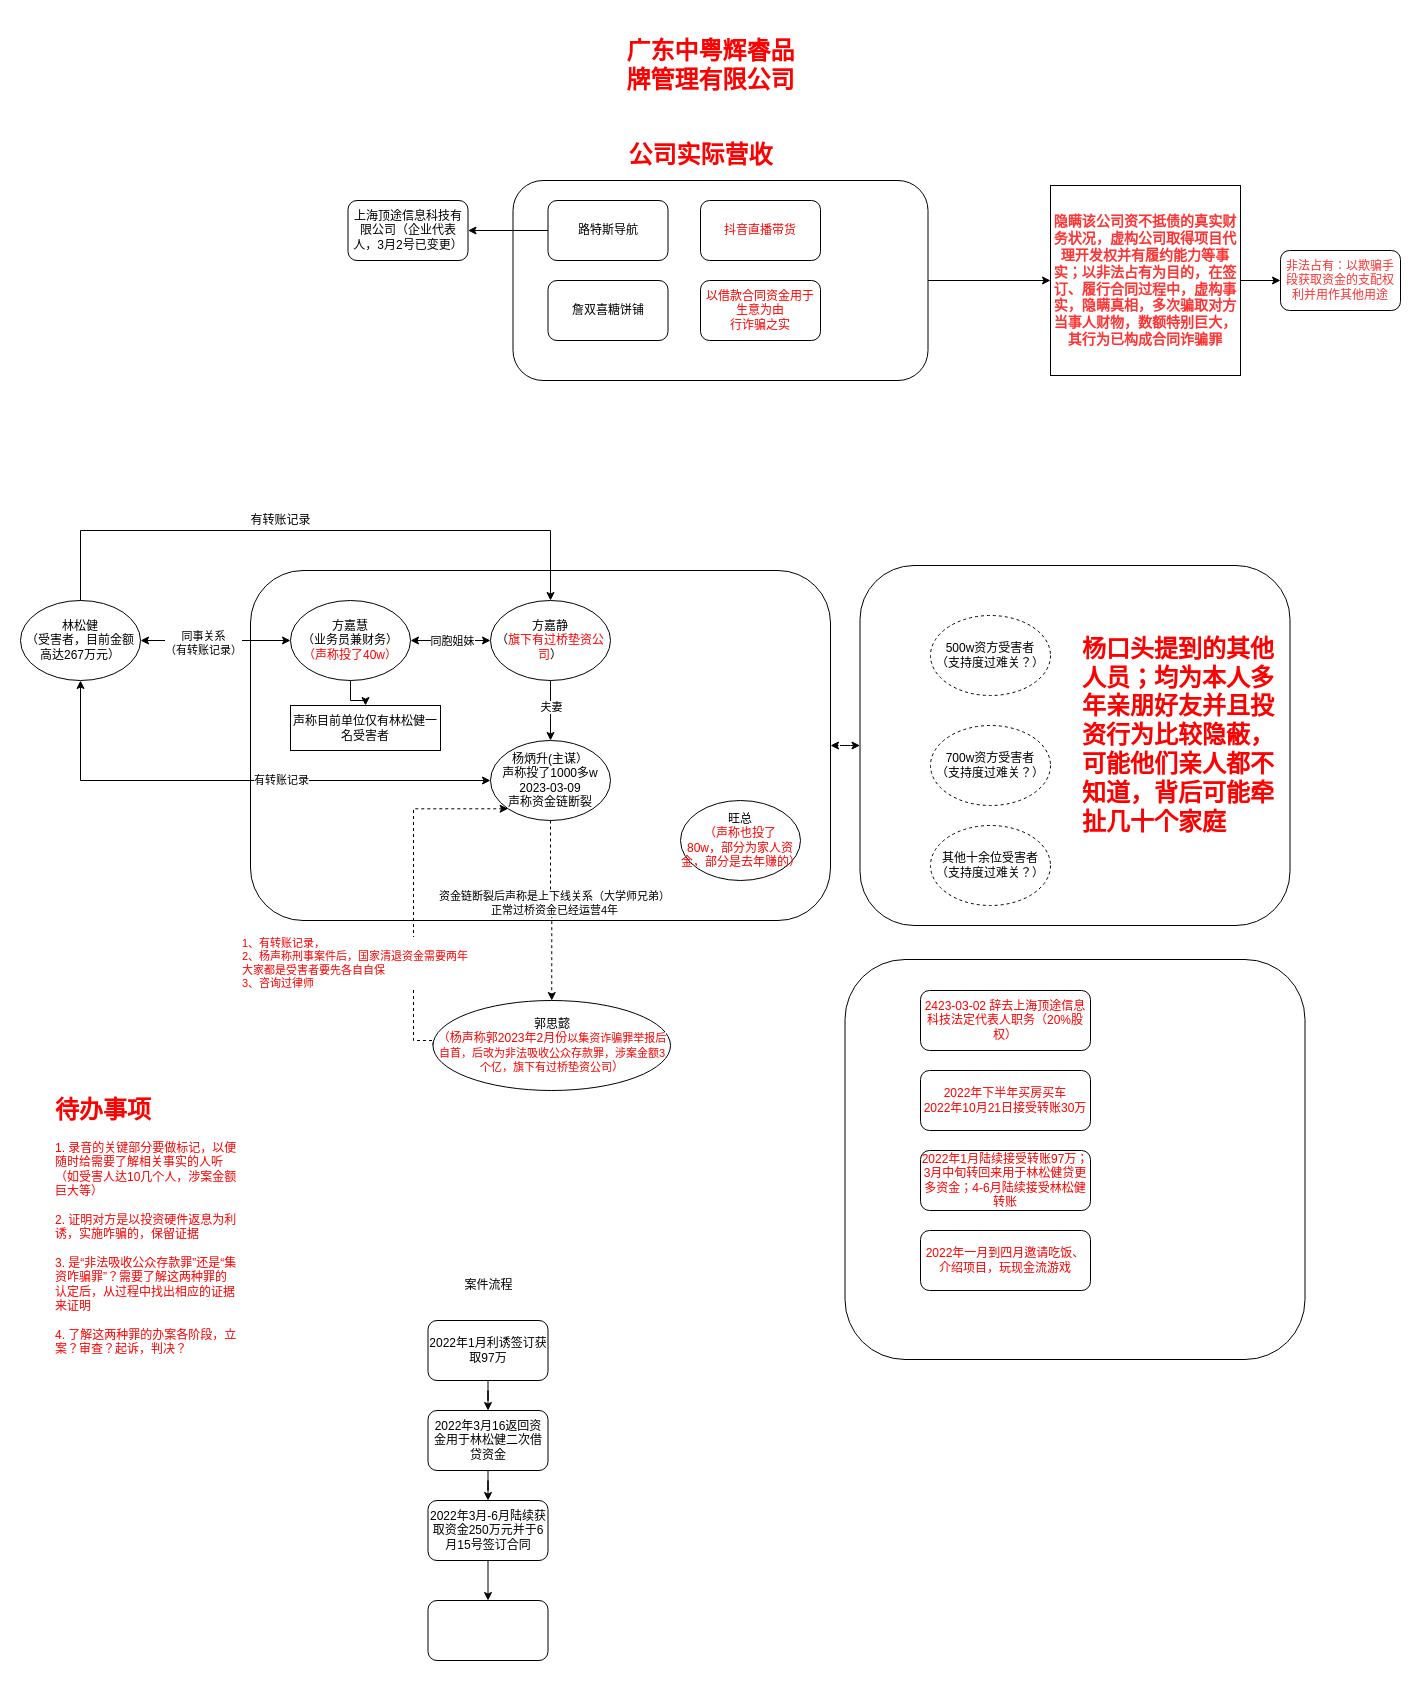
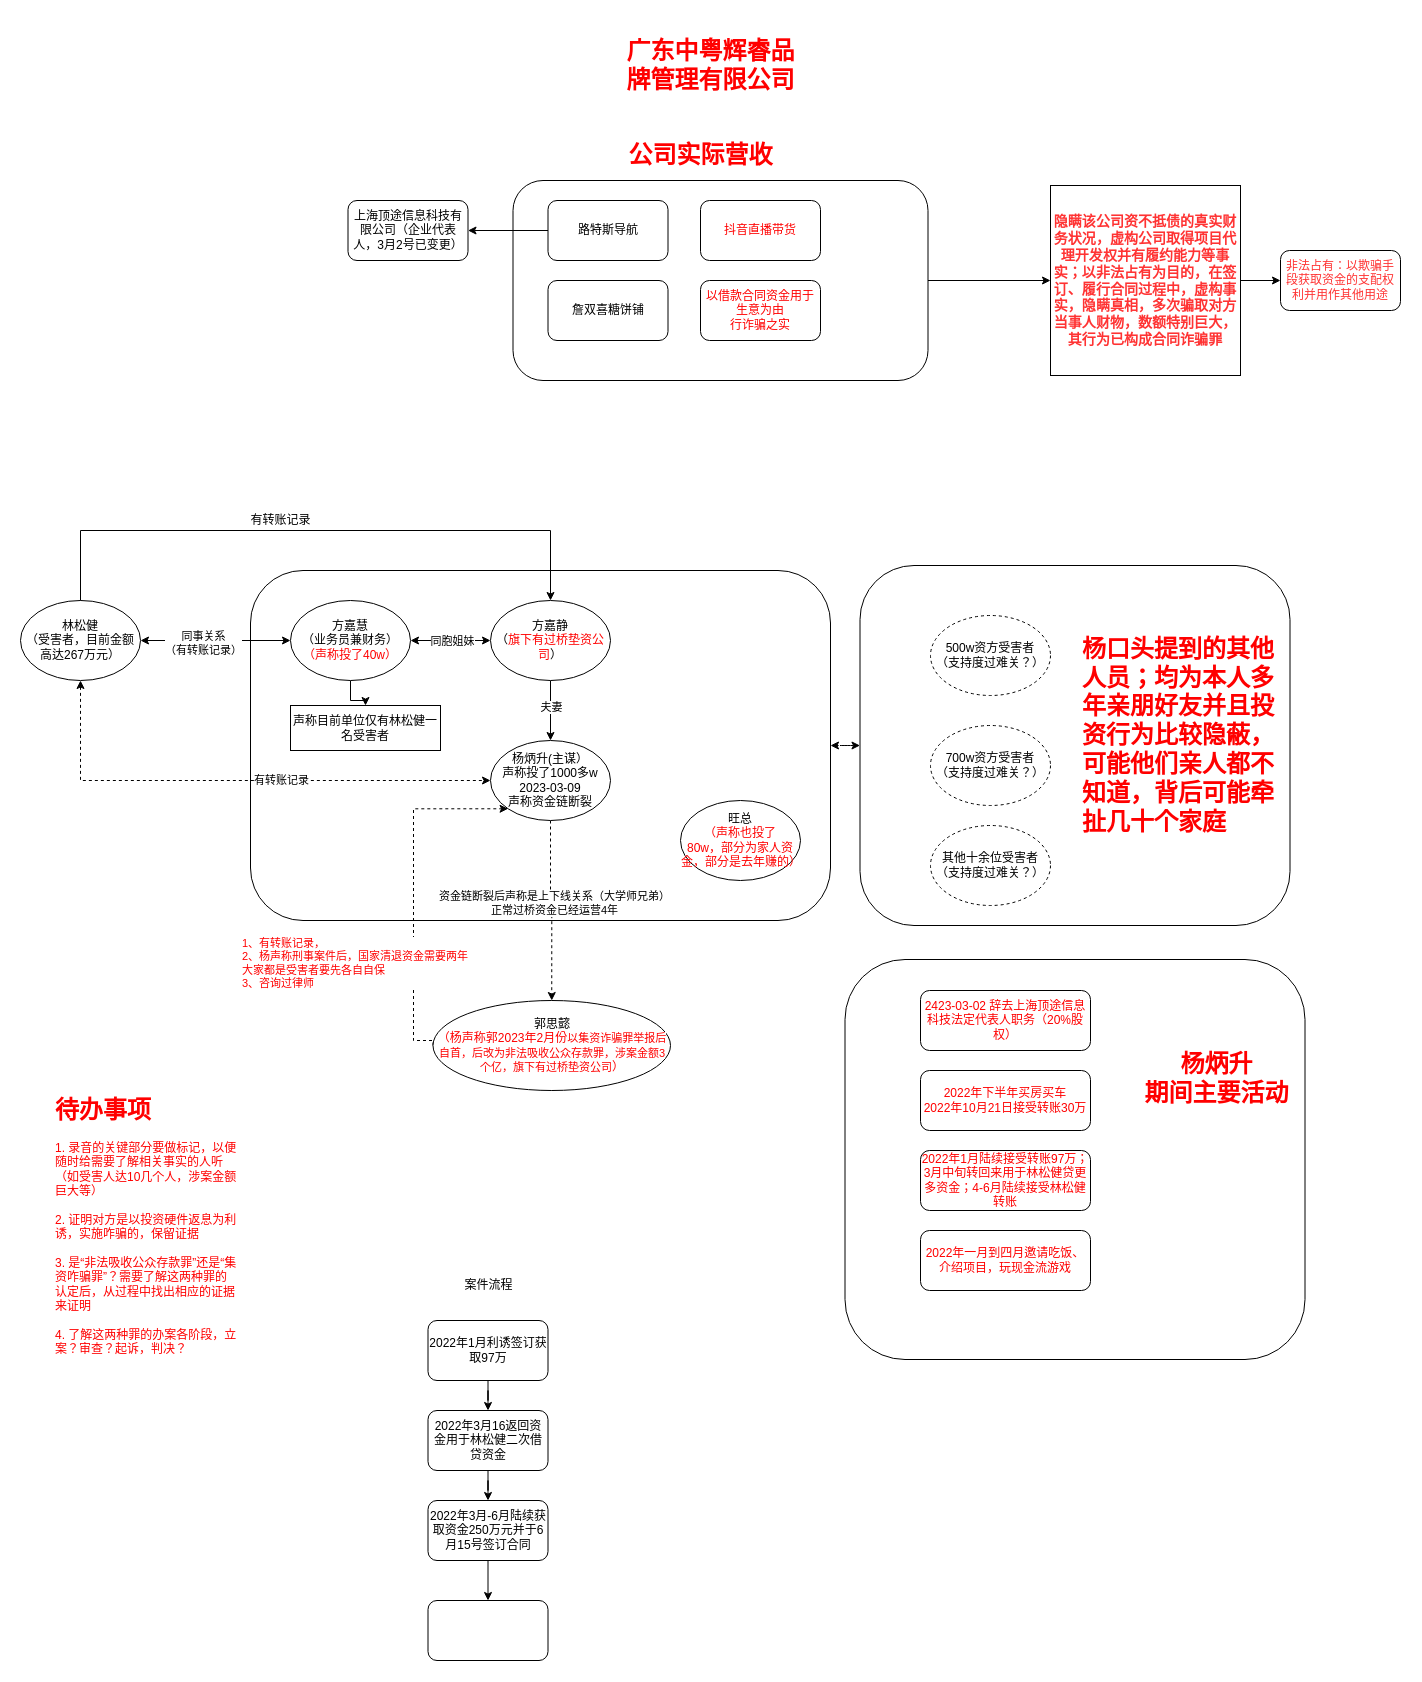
(120, 781) -> (120, 781)
none -> (1216, 1078)
